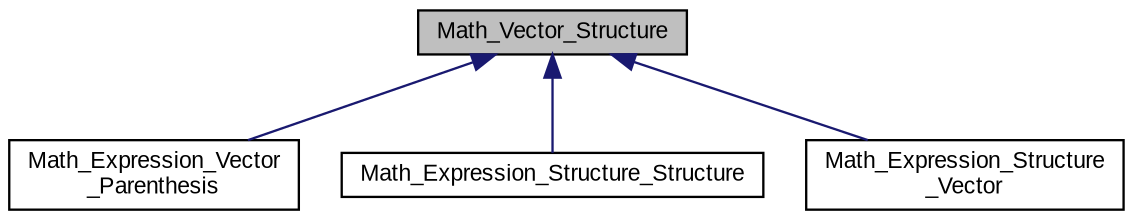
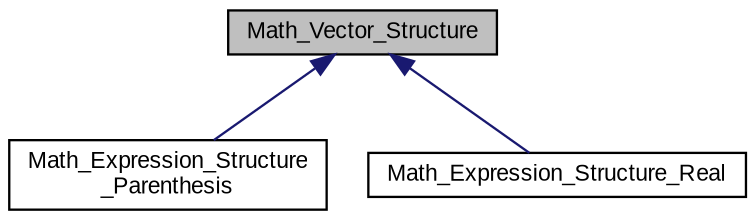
(154, 175) -> (168, 175)
(553, 175) -> (557, 175)
(965, 175) -> none
